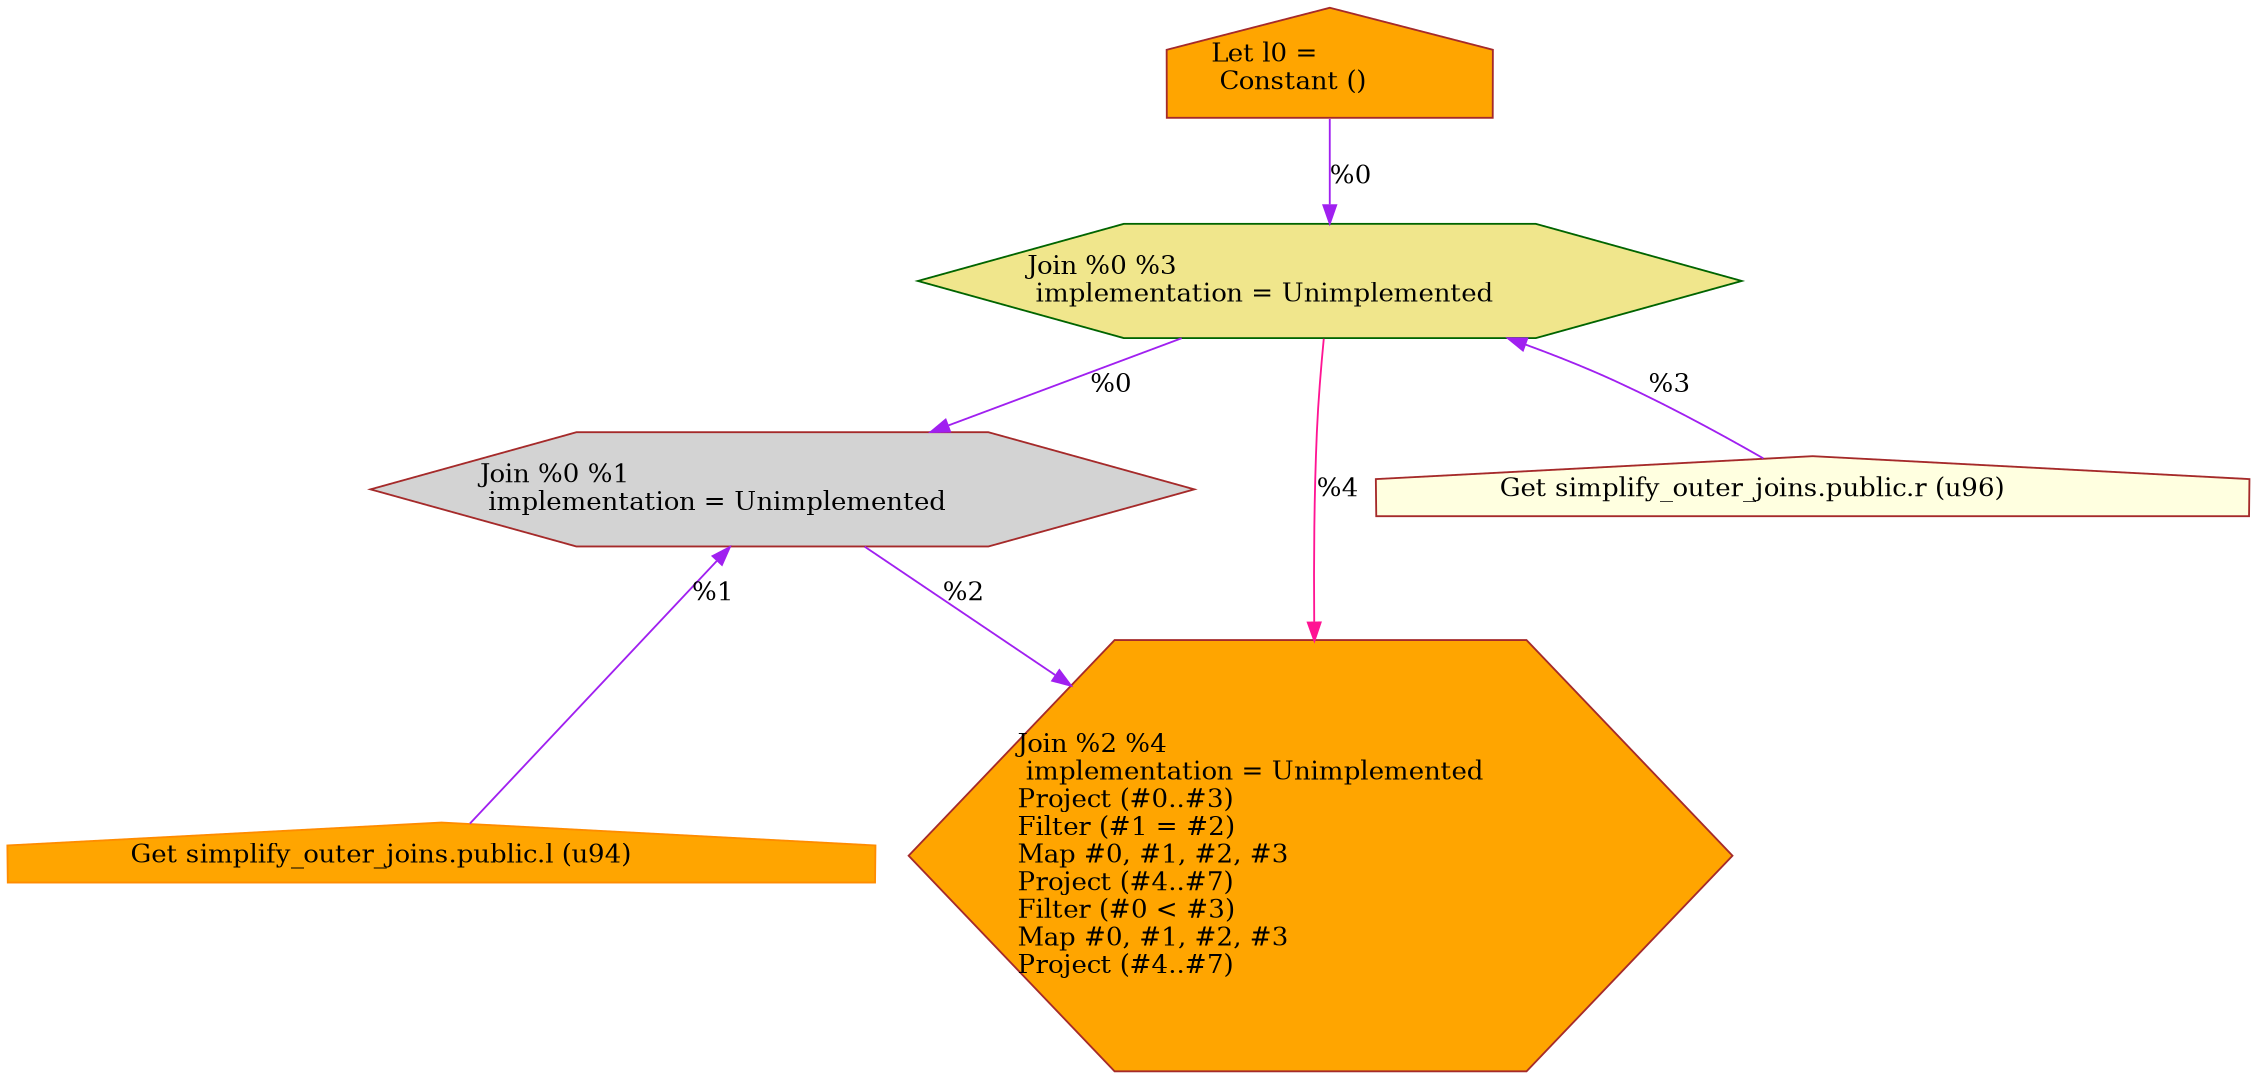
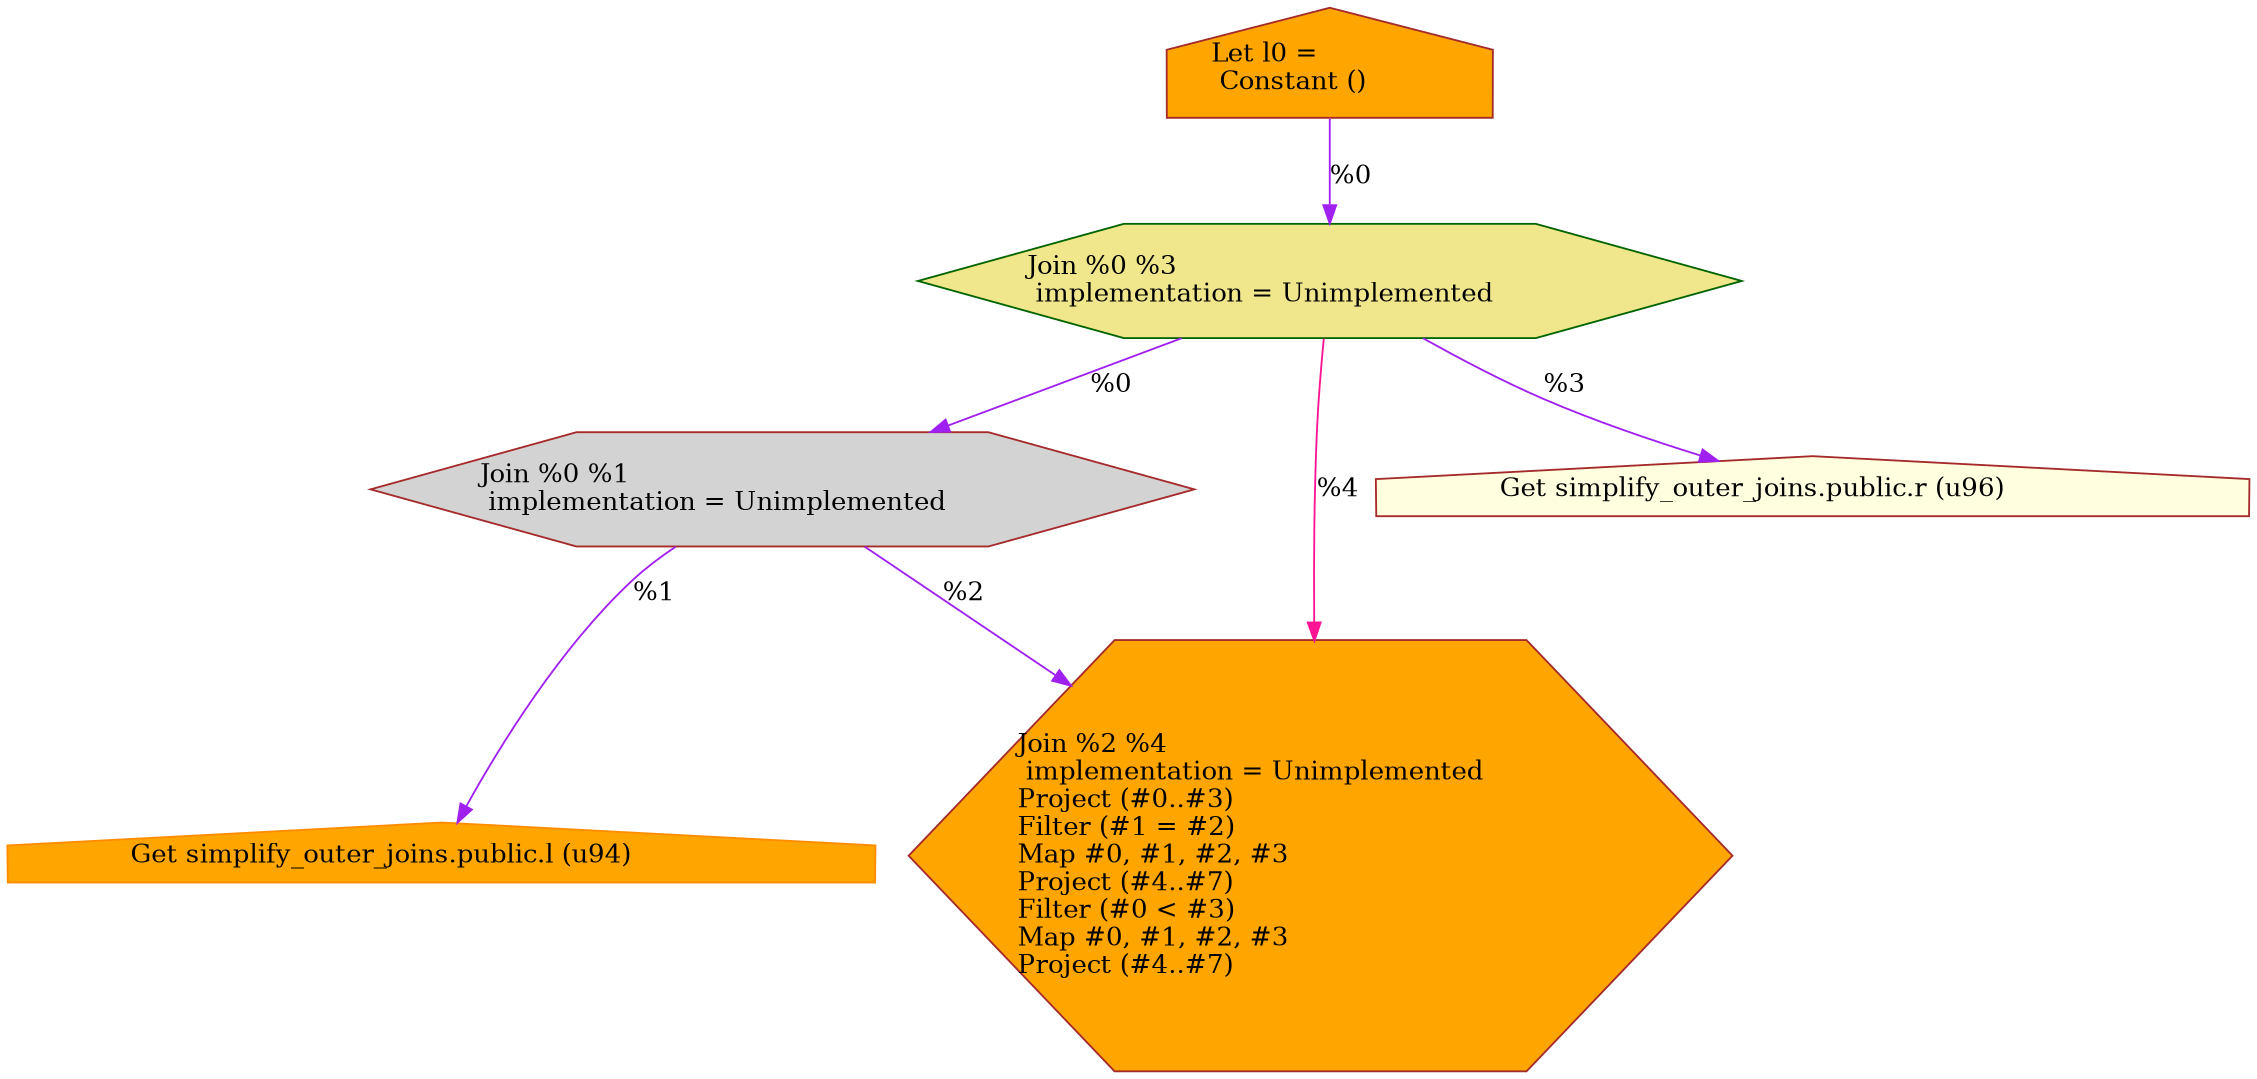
(1647, 396) -> (1558, 405)
(593, 692) -> (557, 665)
